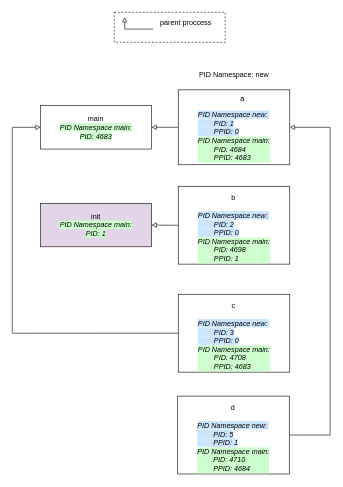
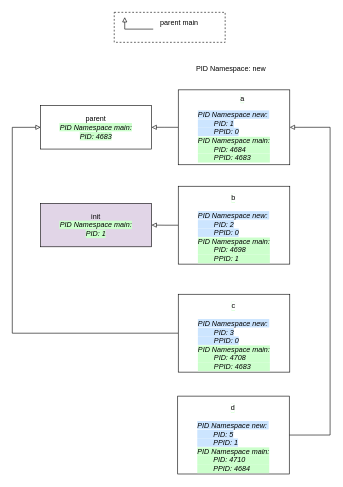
(190, 23) -> (181, 23)
(234, 75) -> (231, 69)
(96, 128) -> (96, 128)
